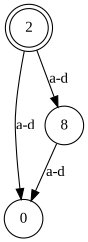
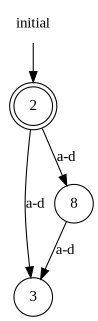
none -> (33, 24)
(24, 219) -> (33, 297)
